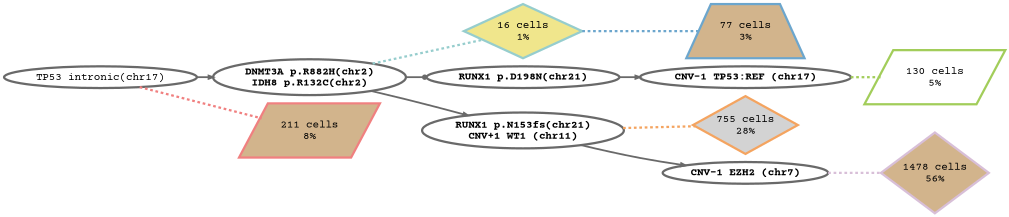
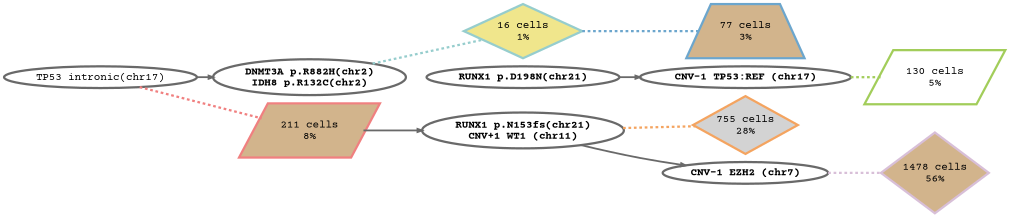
(414, 77) -> none
(417, 102) -> (390, 130)
